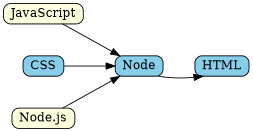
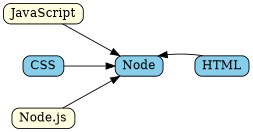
(176, 78) -> (185, 54)
